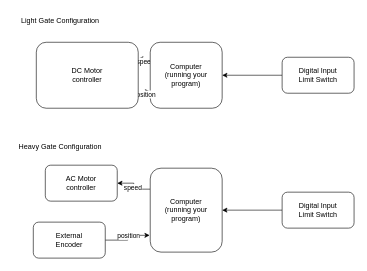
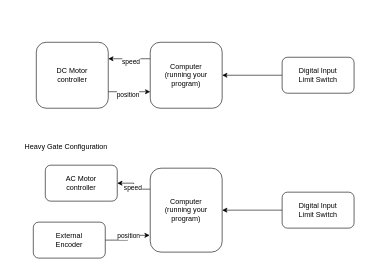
(60, 21) -> none
(87, 75) -> (72, 75)
(60, 147) -> (66, 147)
